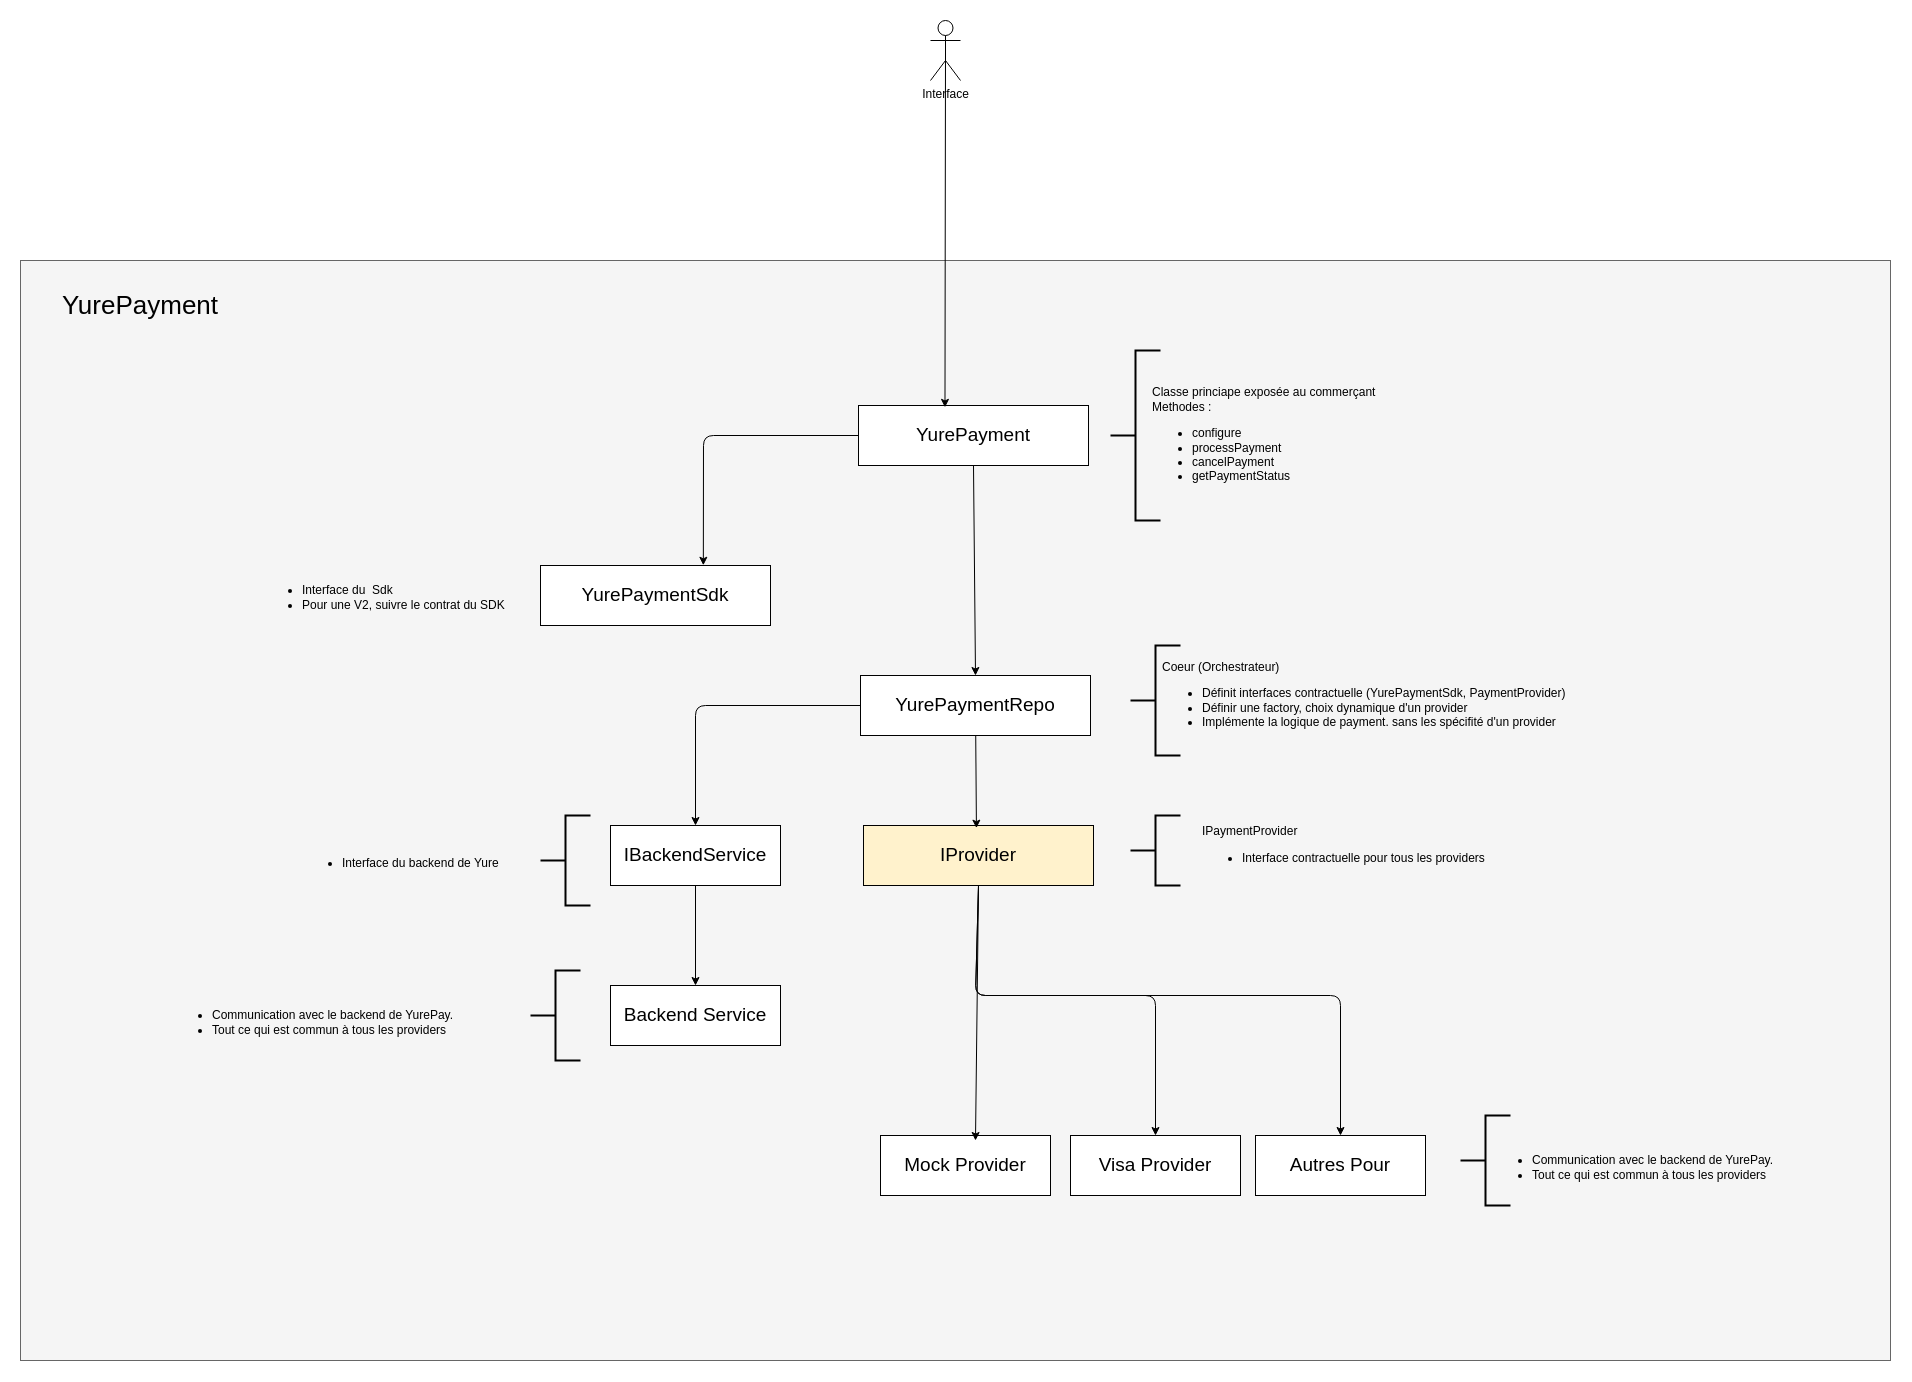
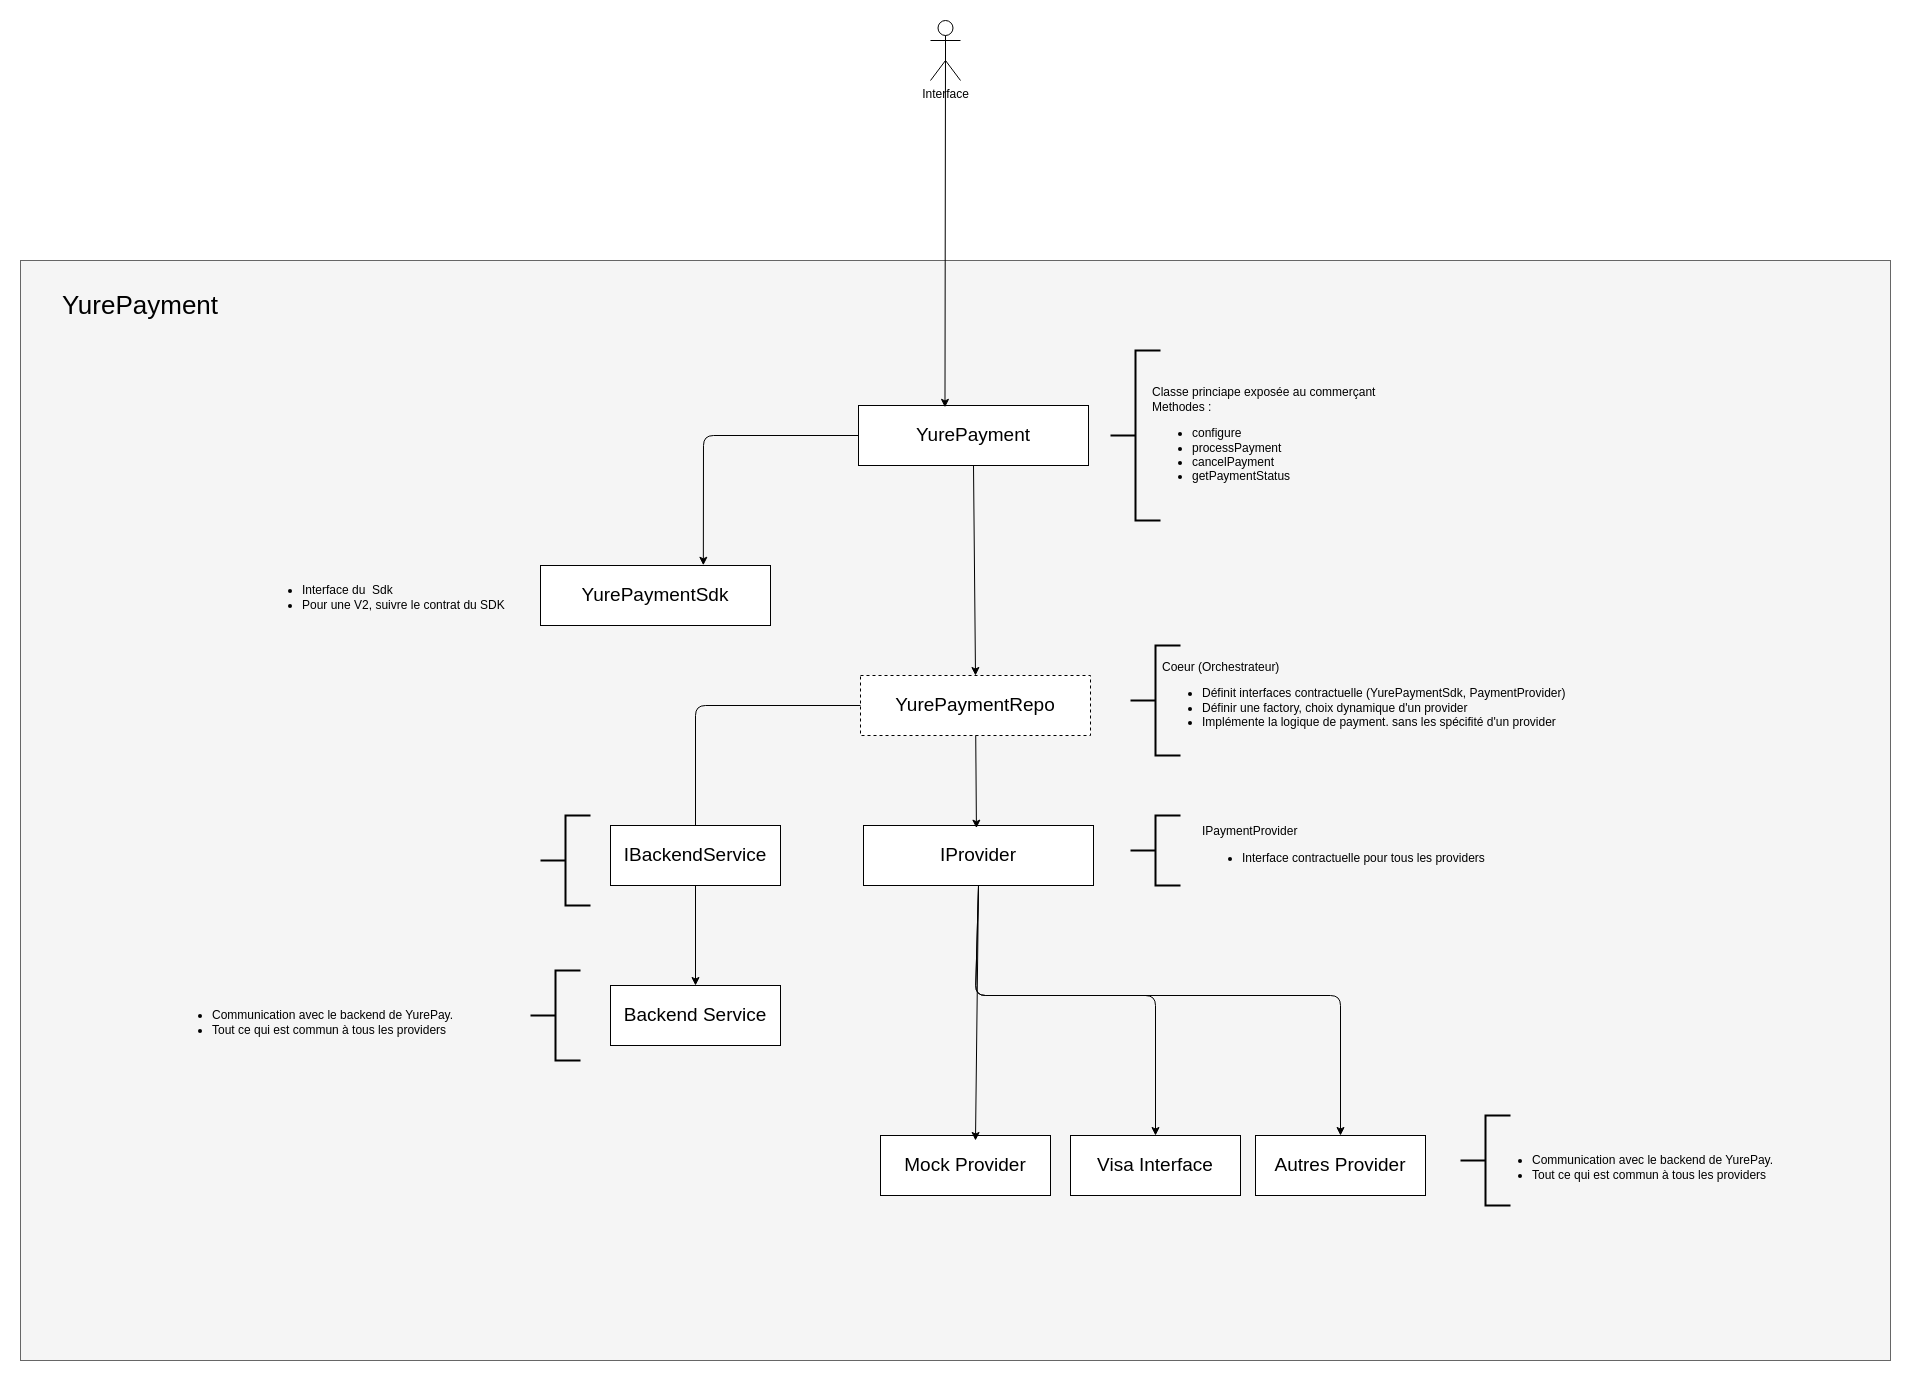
(976, 706) -> (976, 706)
(696, 817) -> (696, 820)
(411, 856) -> none
(979, 856) -> (979, 856)
(1156, 1166) -> (1156, 1166)
(1341, 1166) -> (1341, 1166)
